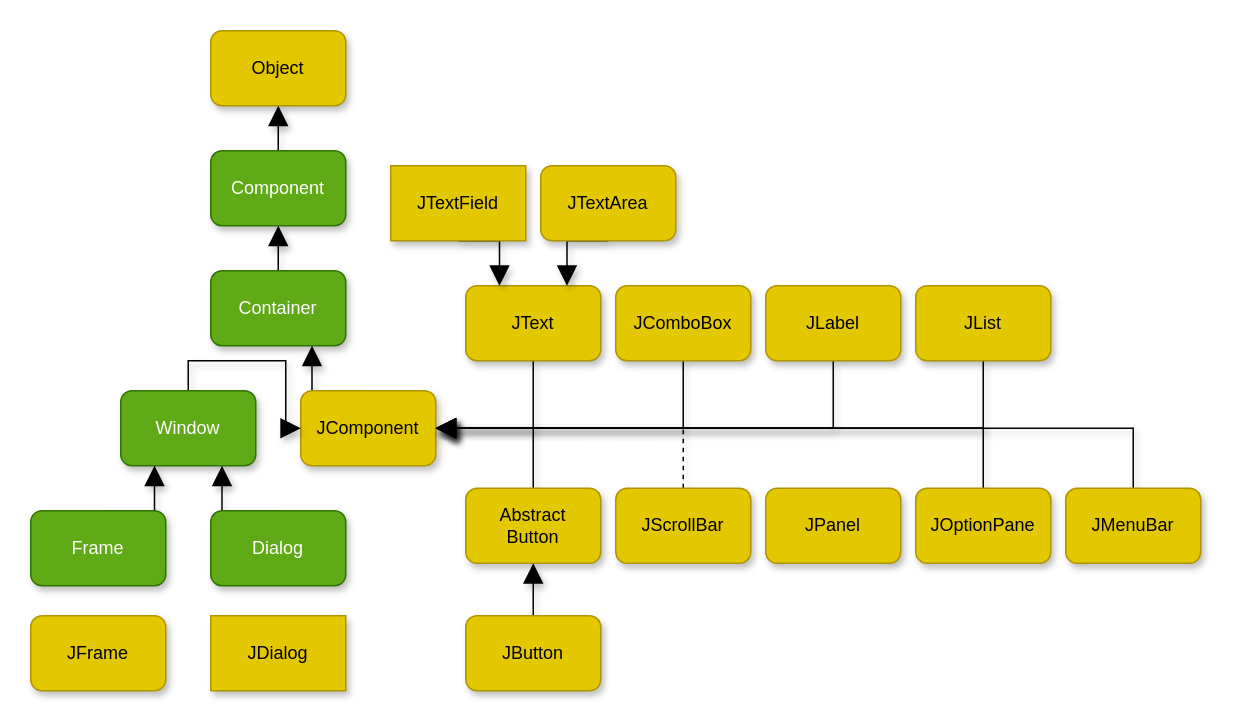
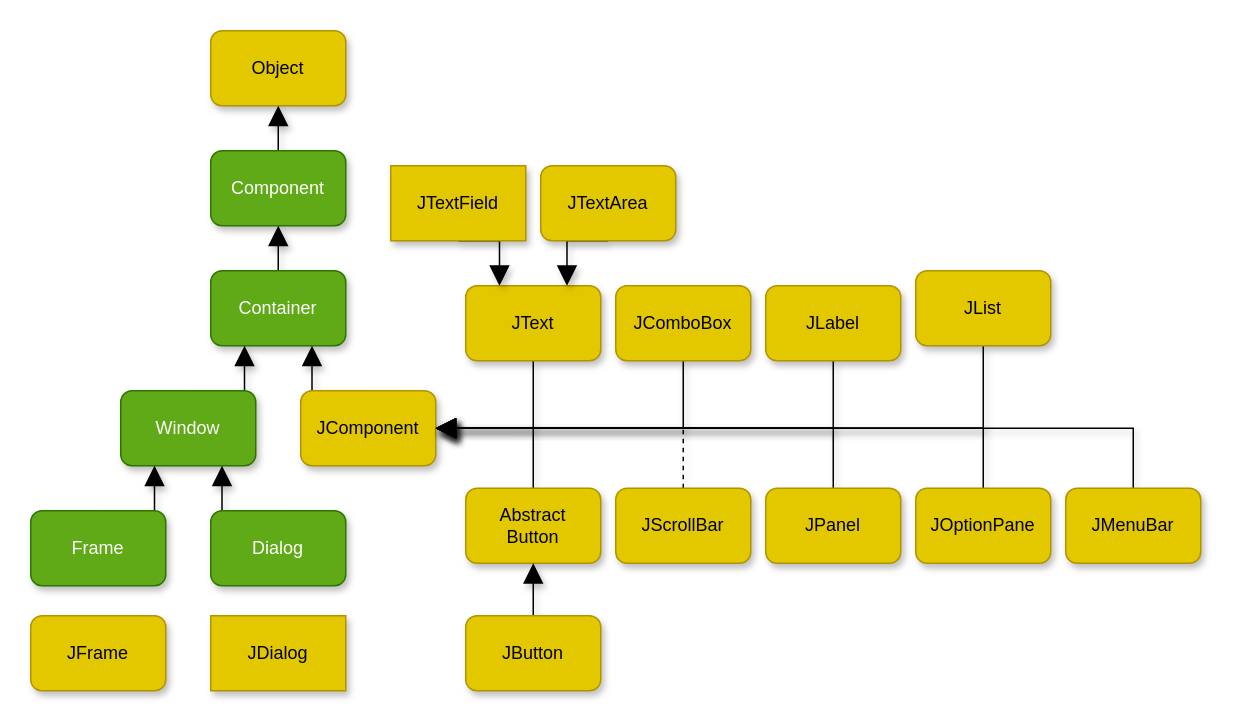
(983, 323) -> (983, 308)
(258, 361) -> (245, 380)
none -> (833, 459)
